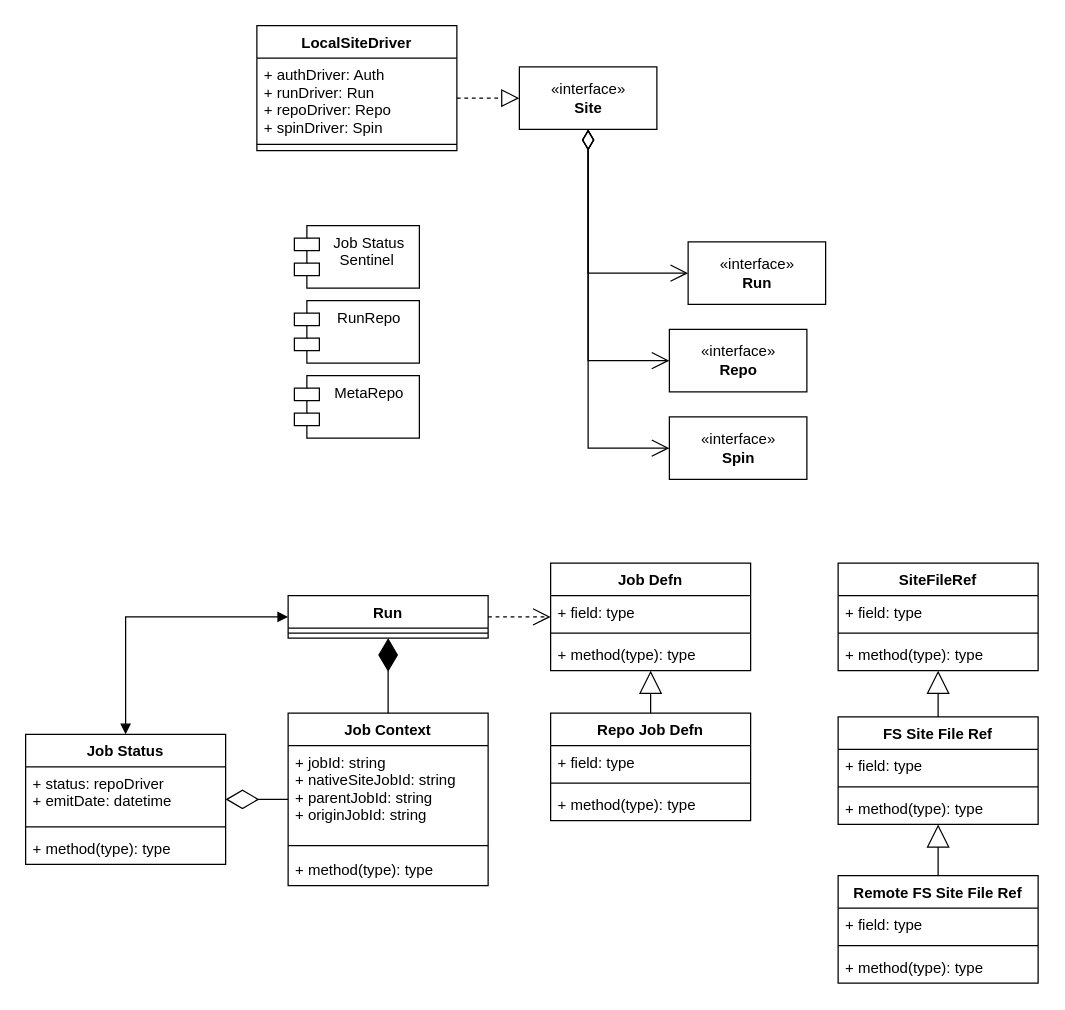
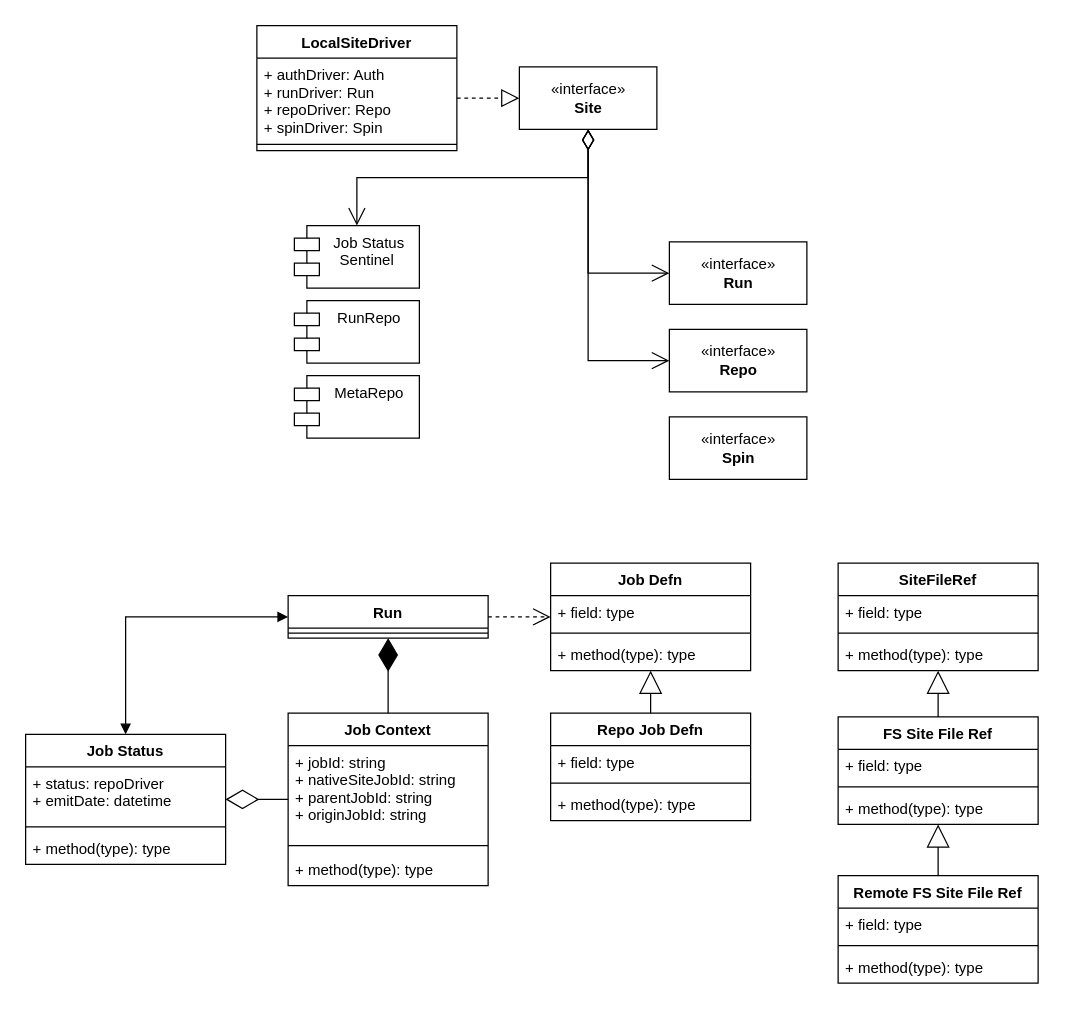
(757, 273) -> (738, 273)
(588, 444) -> (449, 178)
